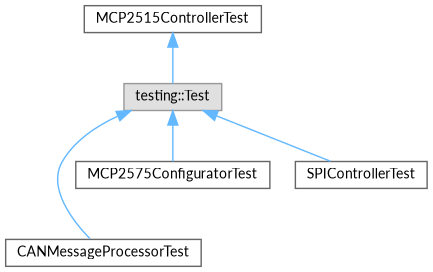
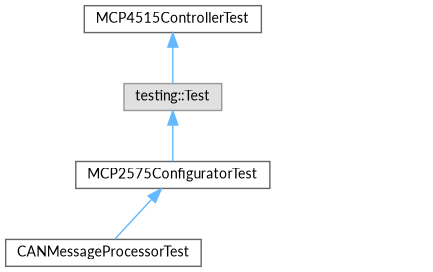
(173, 19) -> (173, 19)
(60, 169) -> (133, 219)
(361, 175) -> none
